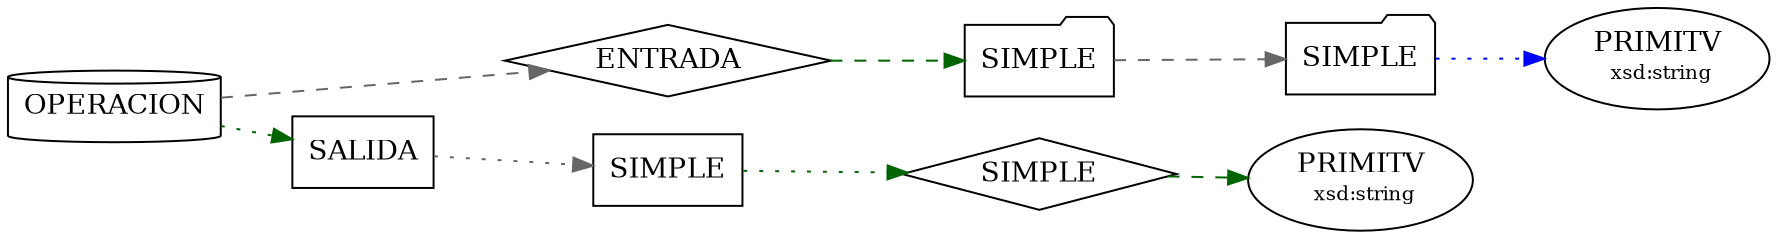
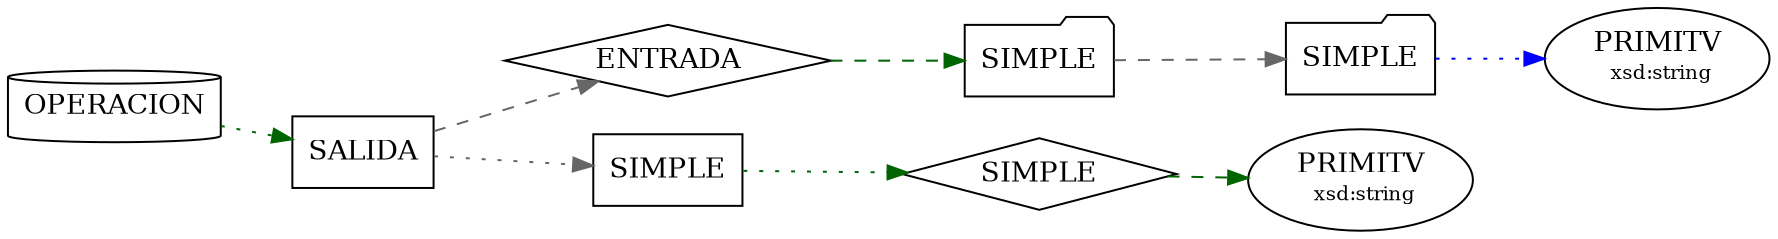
(375, 85) -> (507, 109)
